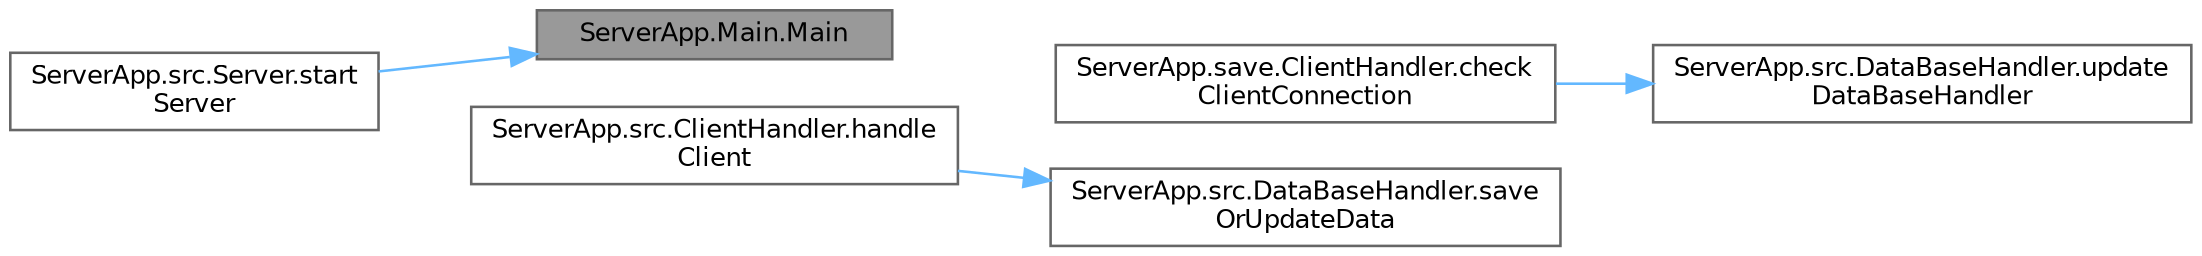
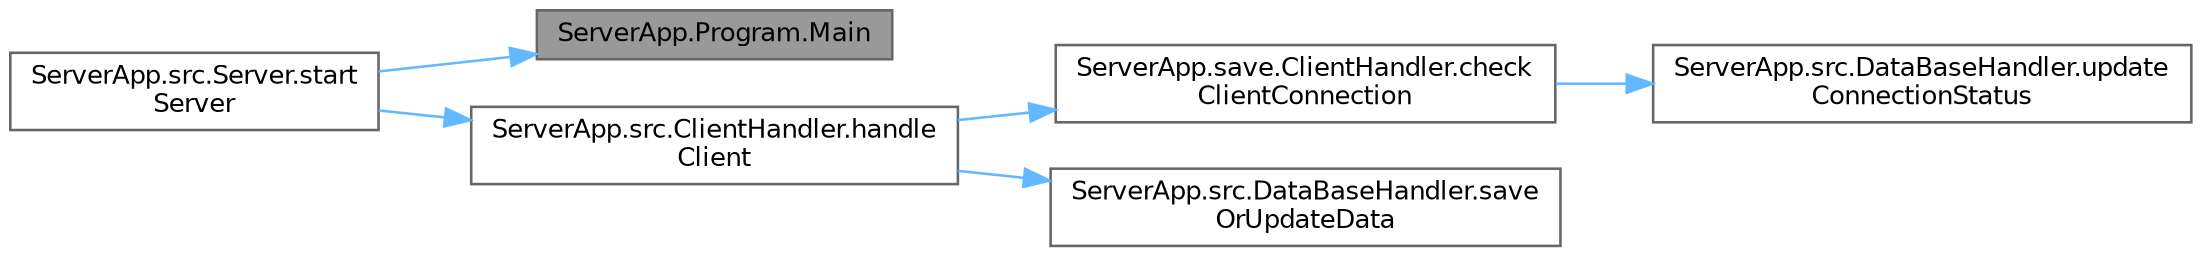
(715, 35) -> (715, 35)
(1922, 84) -> (1922, 84)
none -> (412, 114)
none -> (994, 116)
